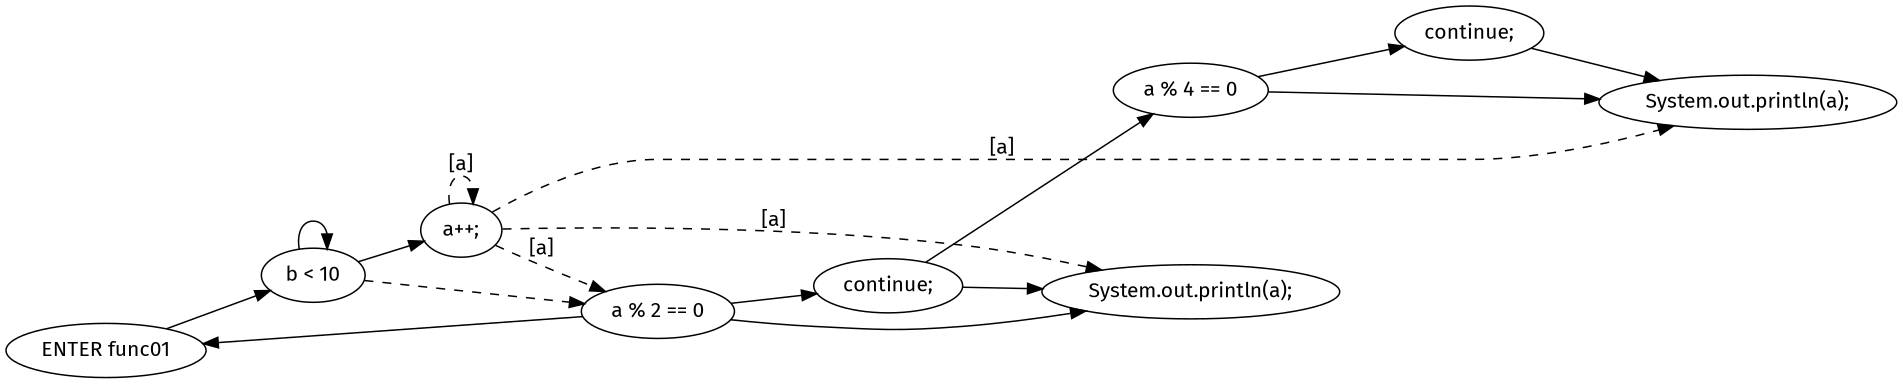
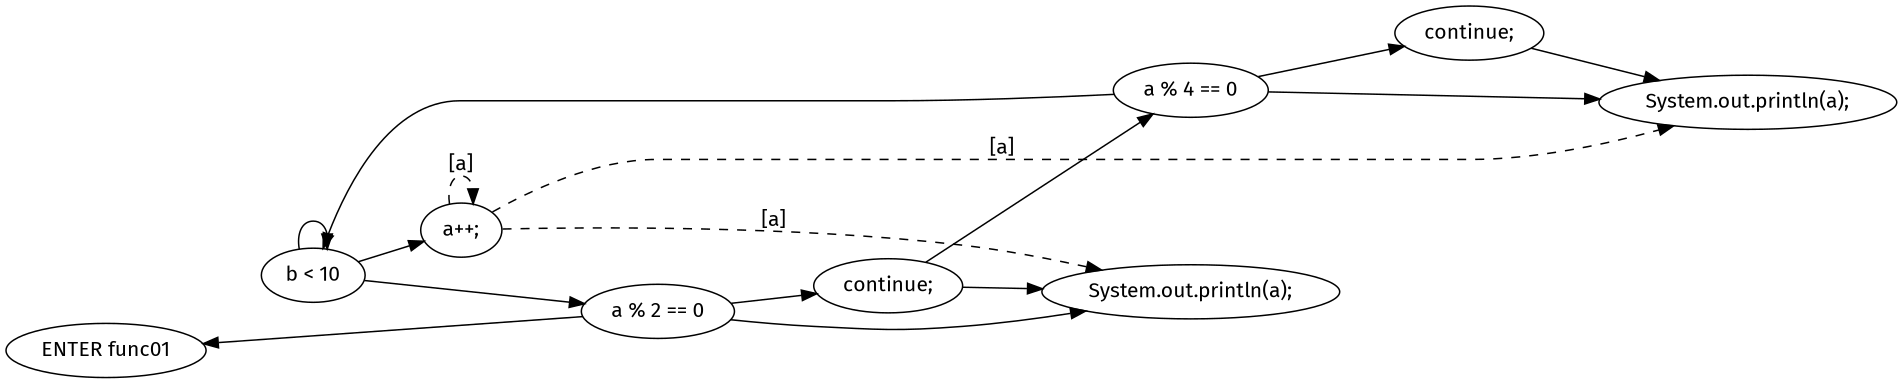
(543, 266) -> none
(467, 291) -> (467, 291)
(211, 312) -> (688, 101)
